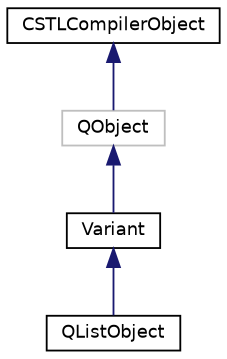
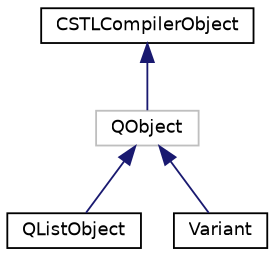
(113, 291) -> (105, 187)
